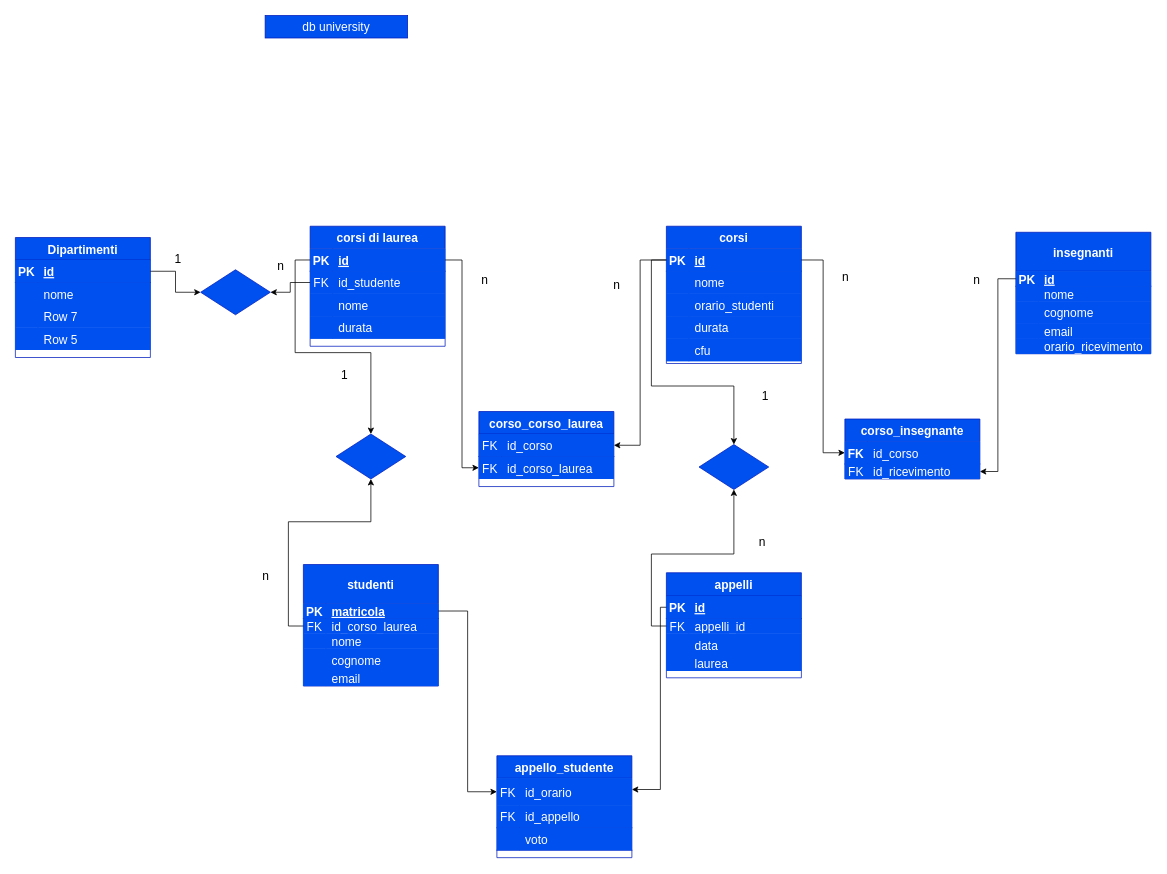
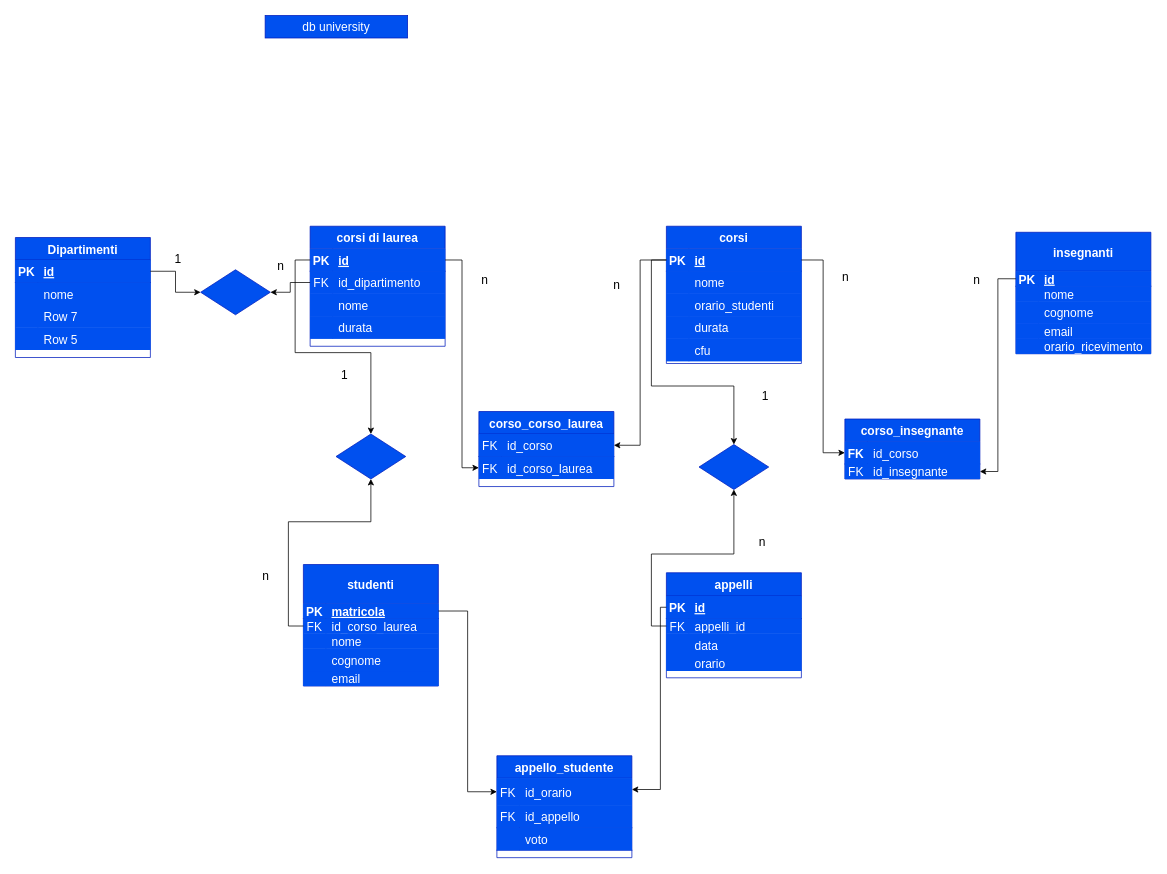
(374, 283) -> (384, 283)
(915, 472) -> (914, 472)
(713, 664) -> (713, 664)
